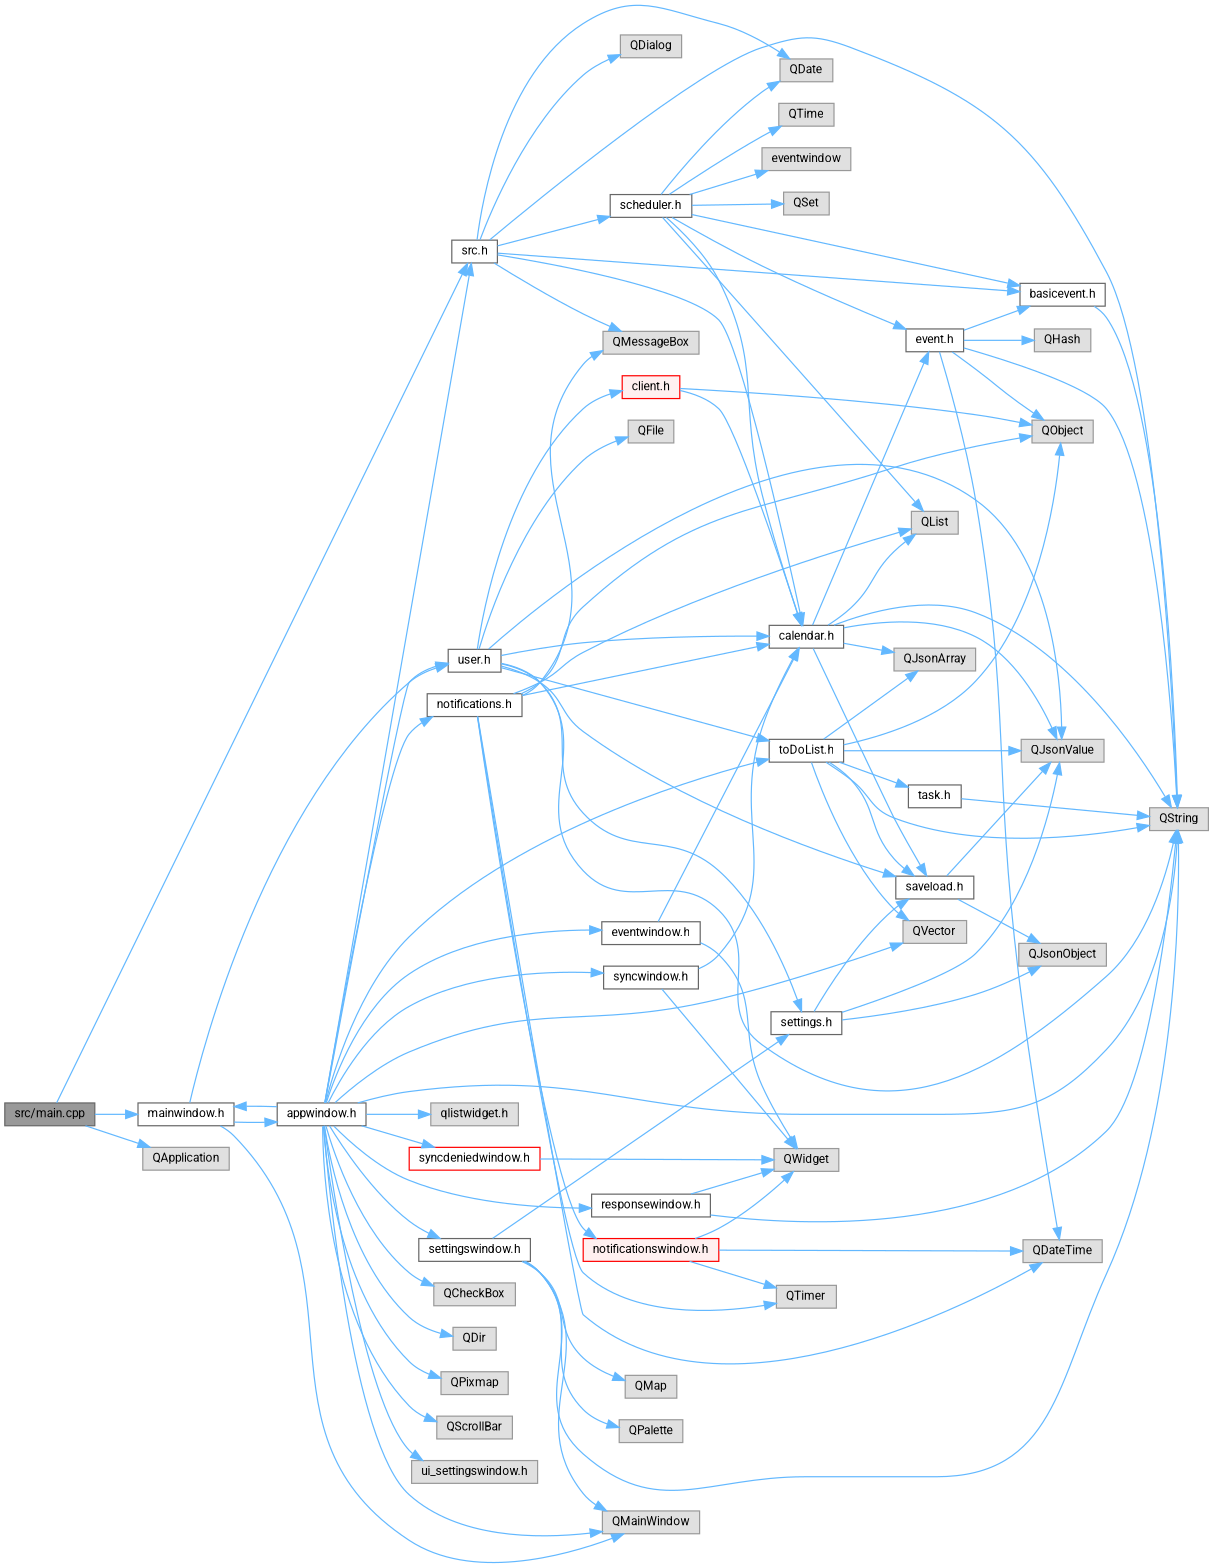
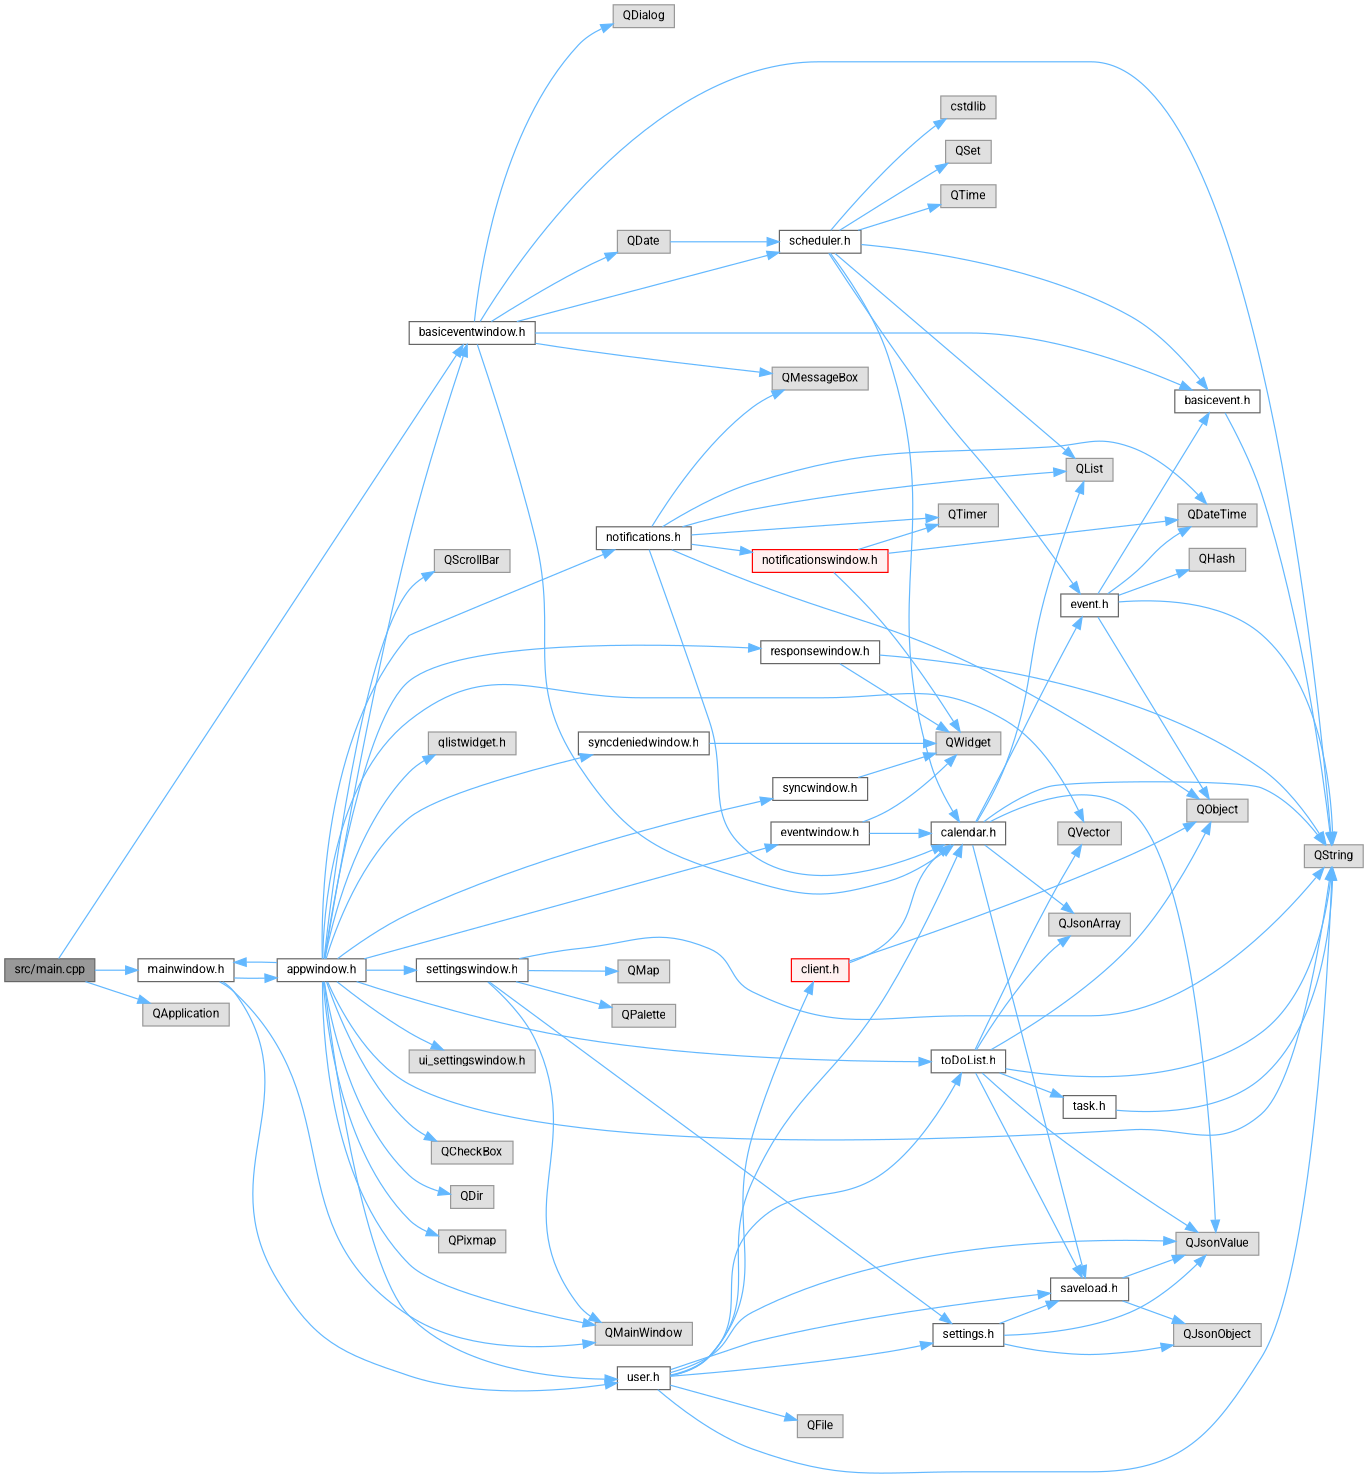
(711, 137) -> (719, 242)
(806, 159) -> (968, 107)
(475, 252) -> (472, 333)
(752, 811) -> none
(475, 1159) -> (644, 743)
